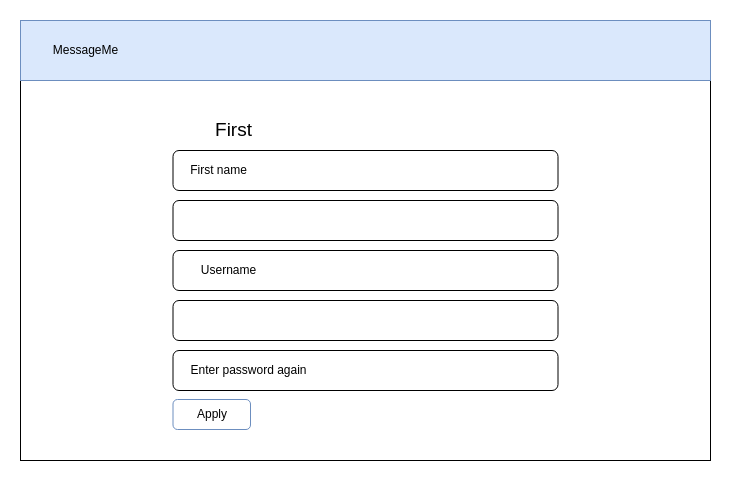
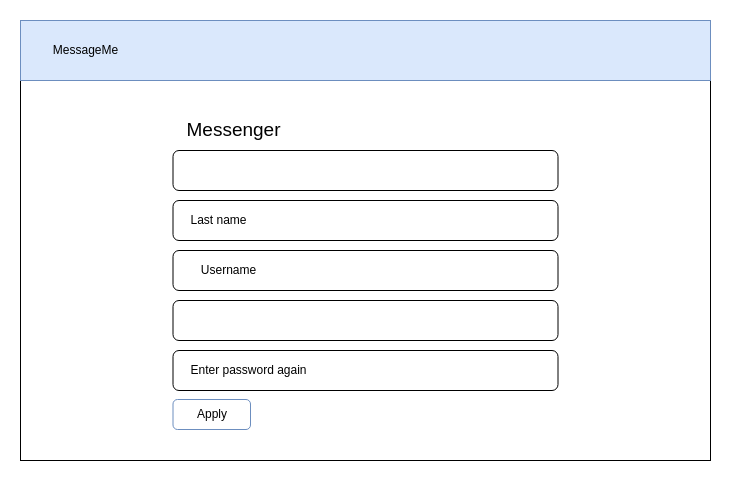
(234, 131) -> (234, 131)
(218, 171) -> none
none -> (218, 221)
